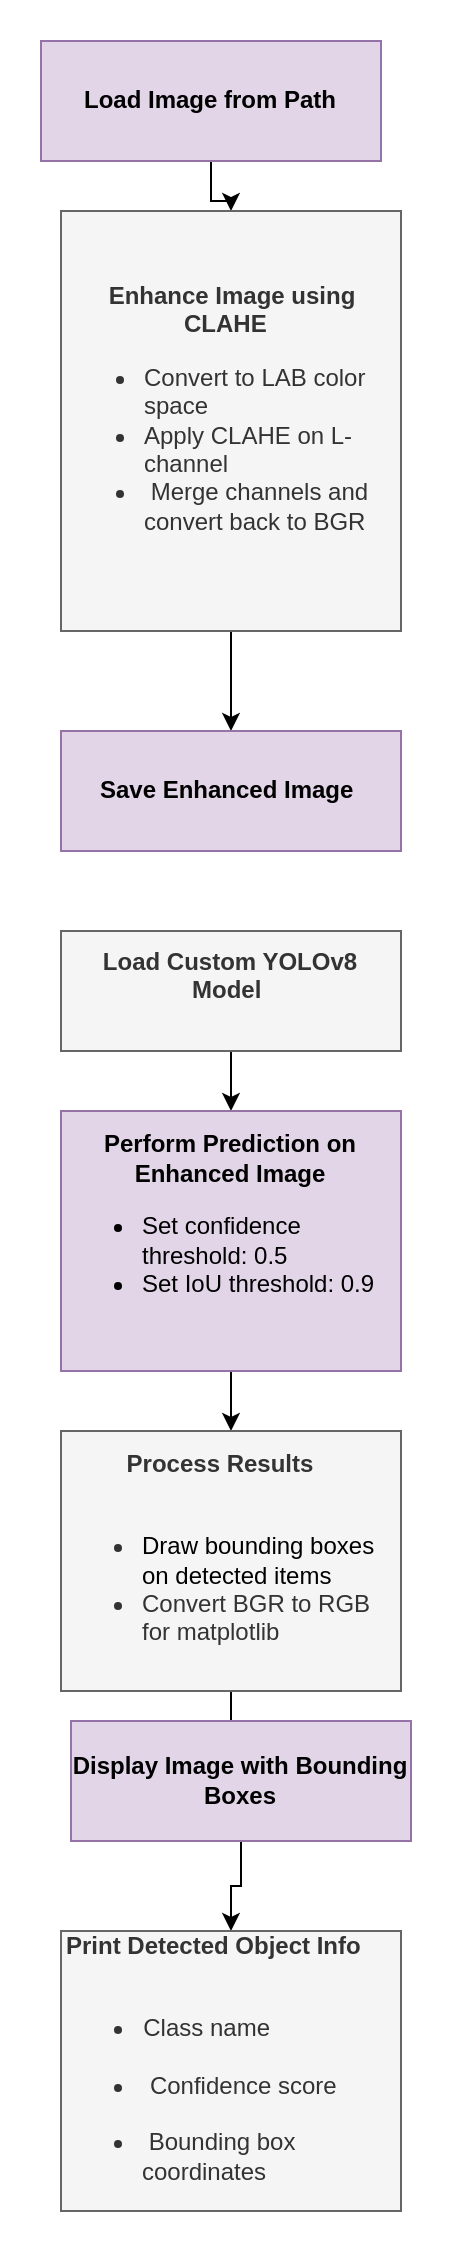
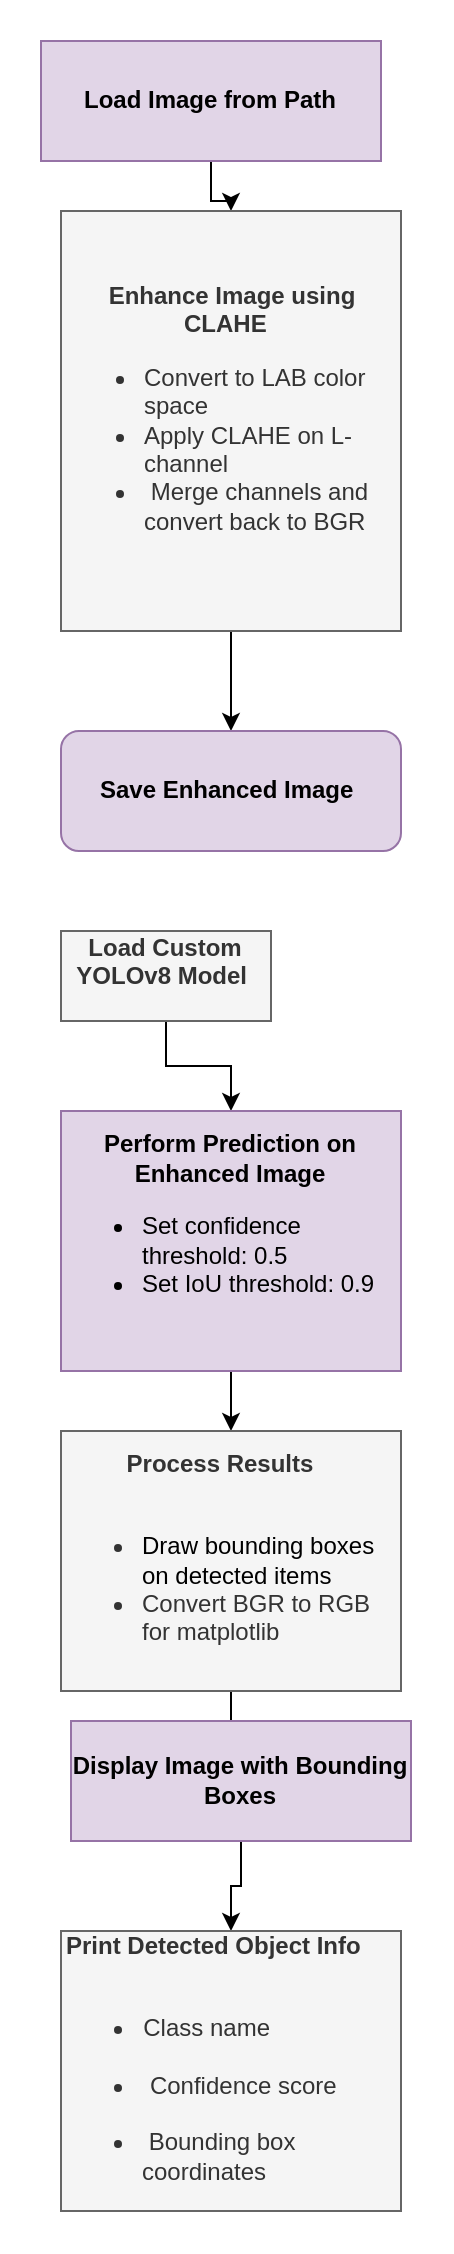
(231, 791) -> (231, 791)
(231, 991) -> (166, 976)
